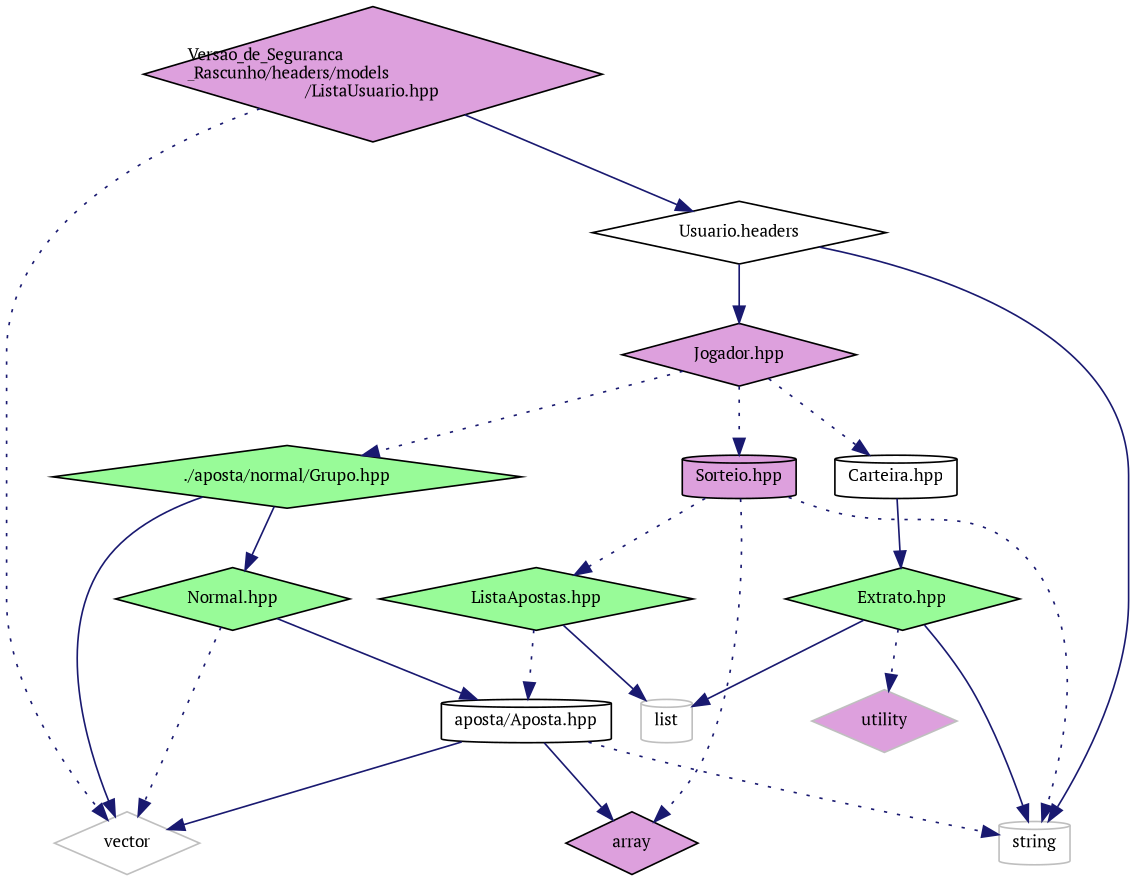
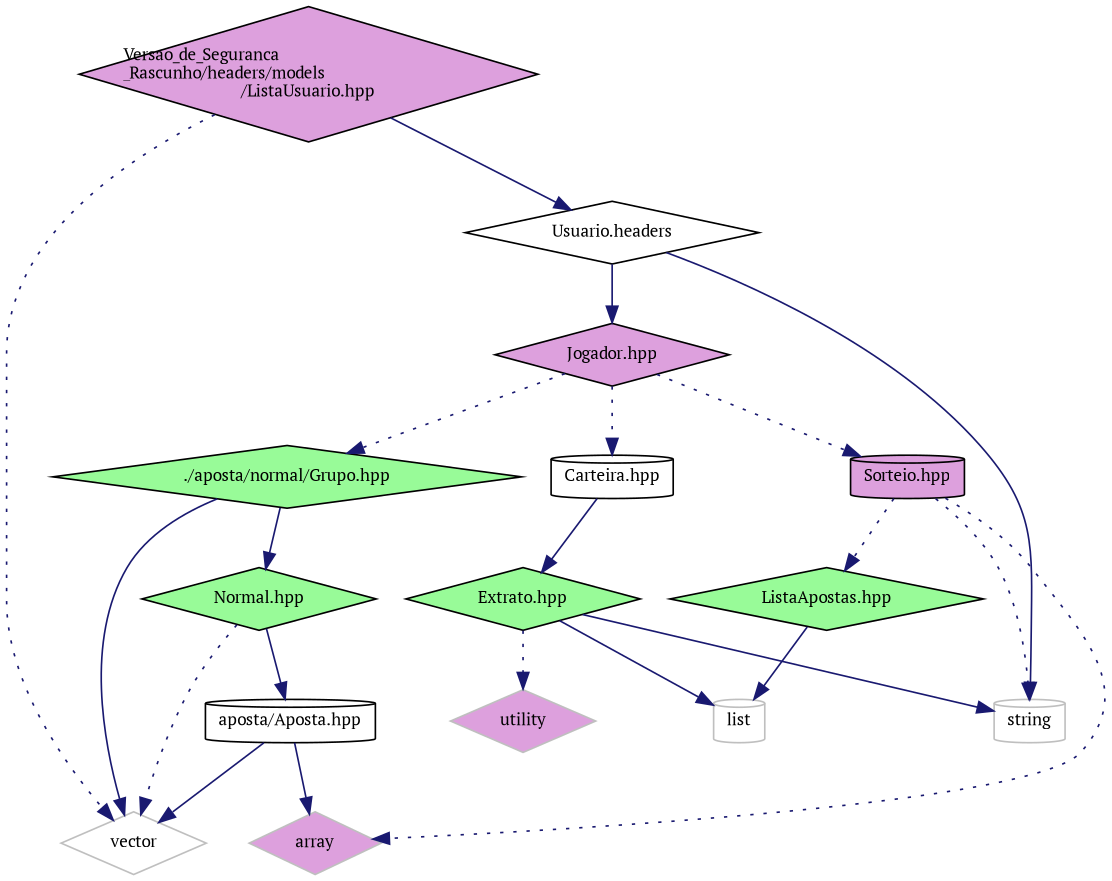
(532, 656) -> none
(785, 790) -> none
(632, 843) -> (315, 843)
